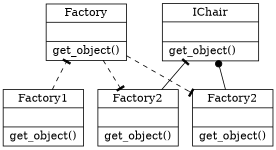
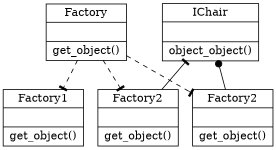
(203, 51) -> (210, 51)
(59, 77) -> (71, 73)
